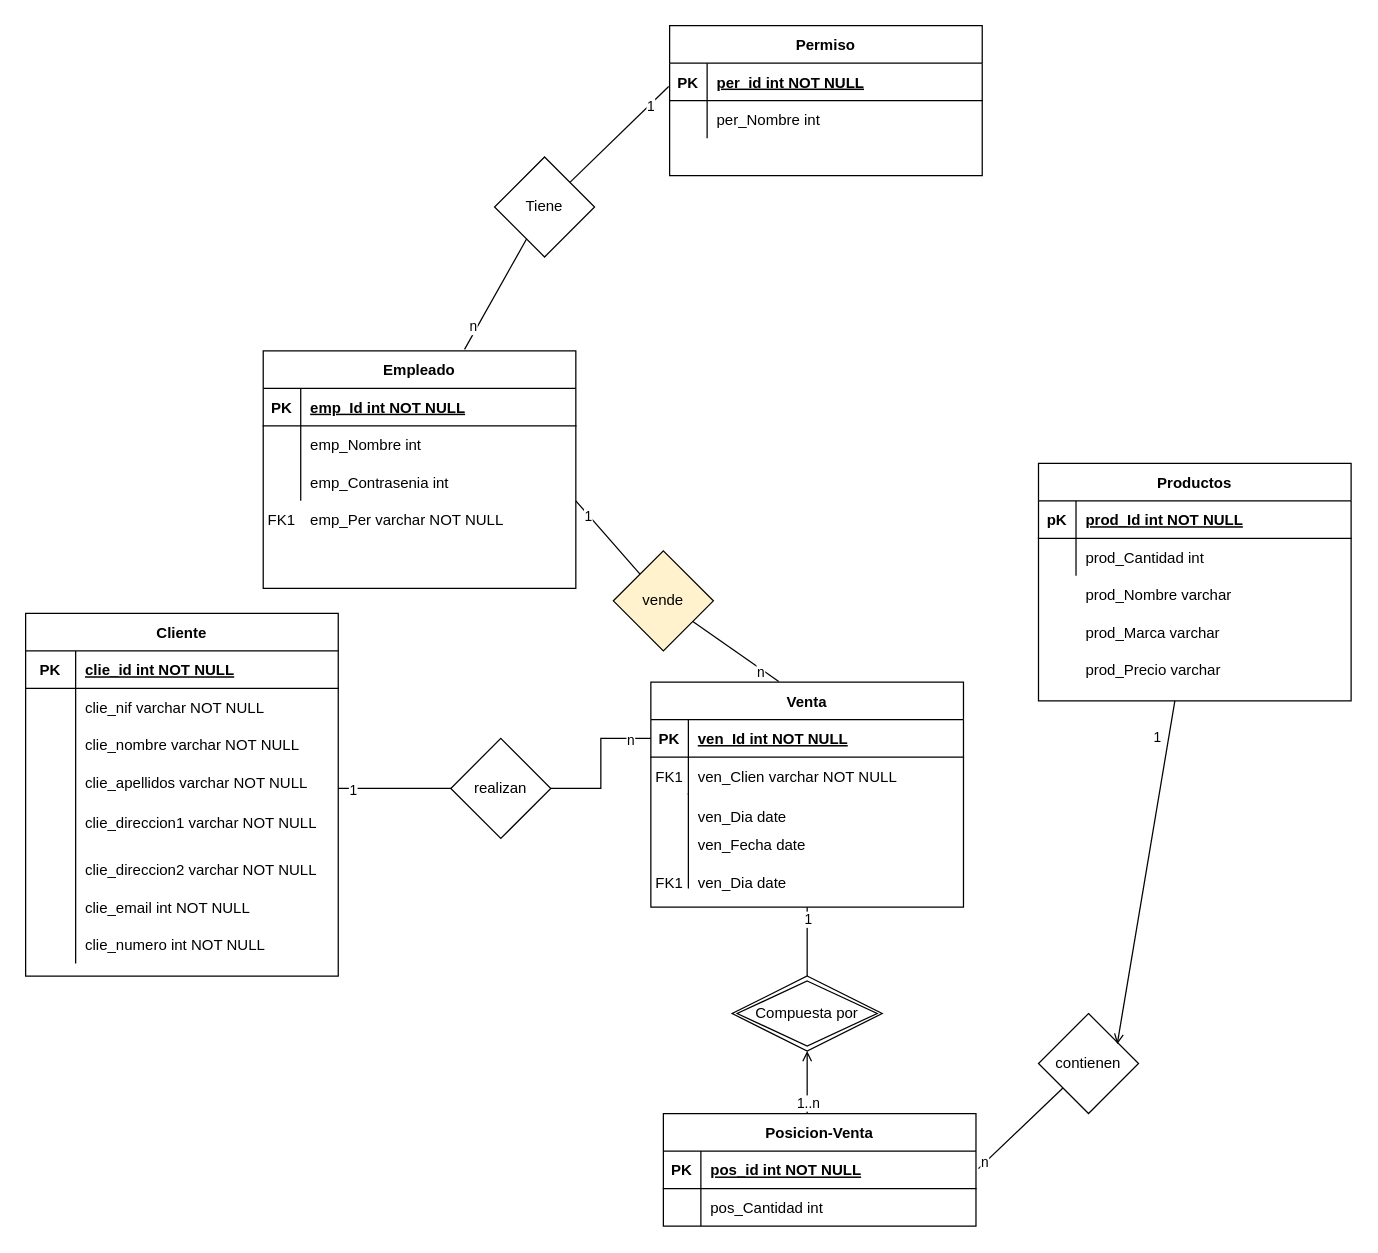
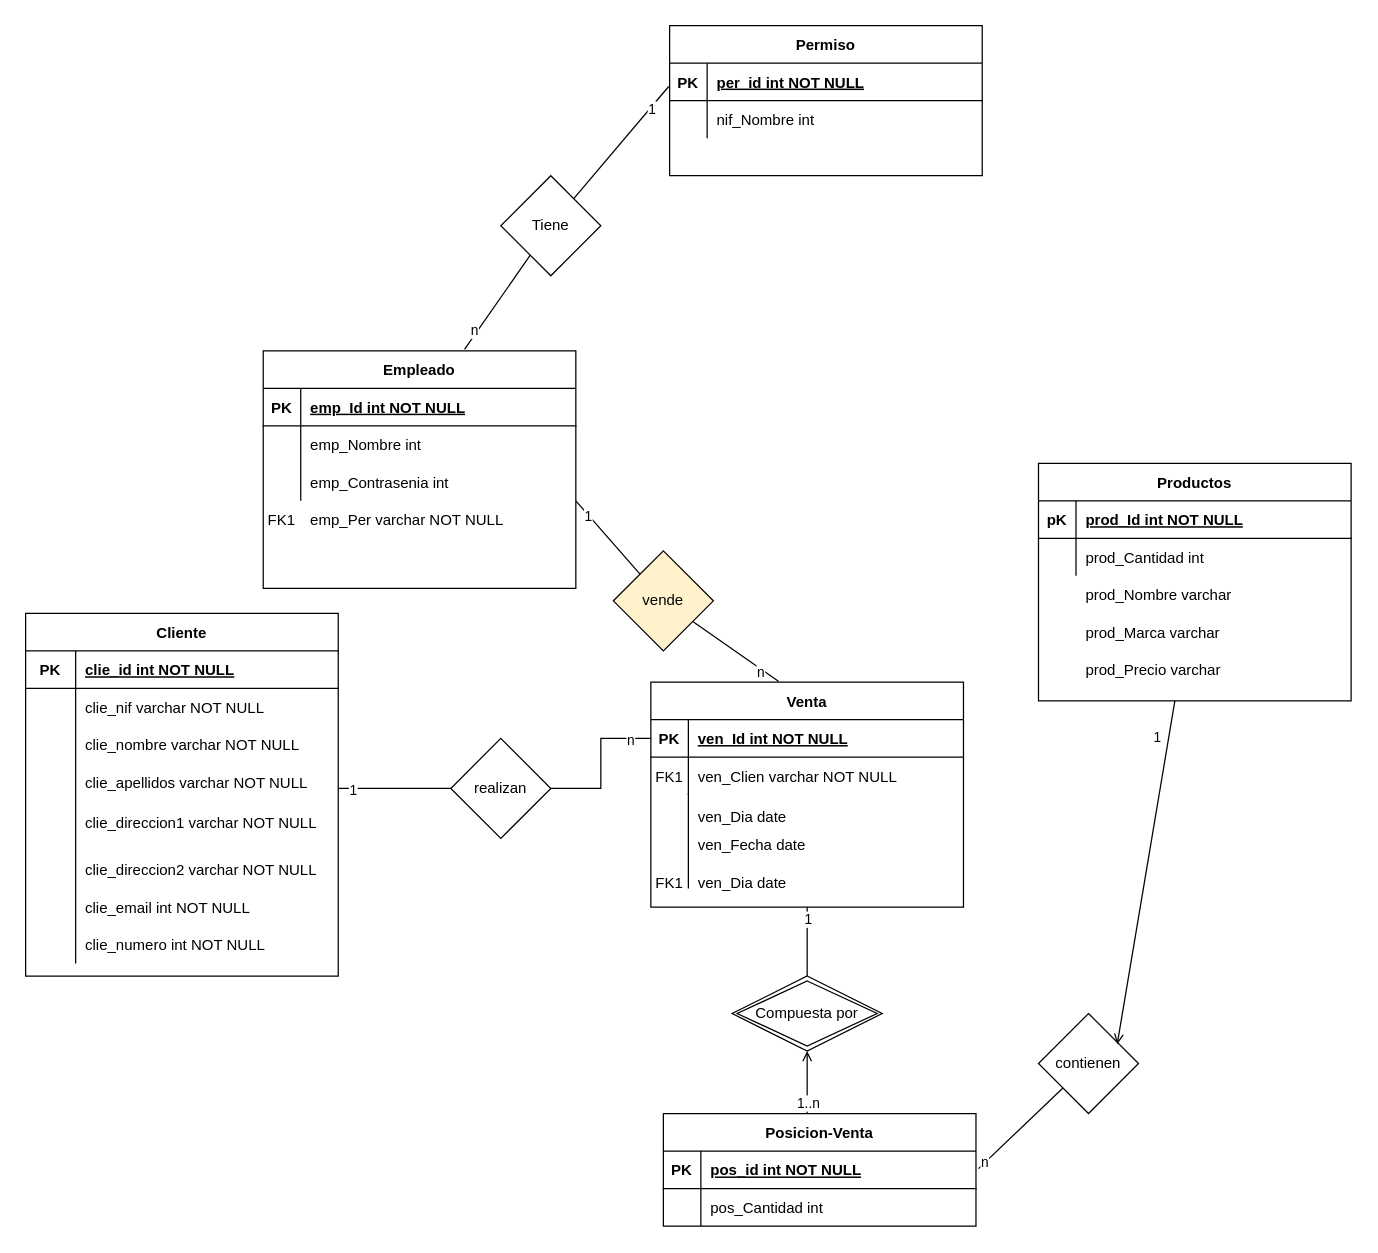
(771, 120) -> (769, 120)
(544, 207) -> (551, 226)
